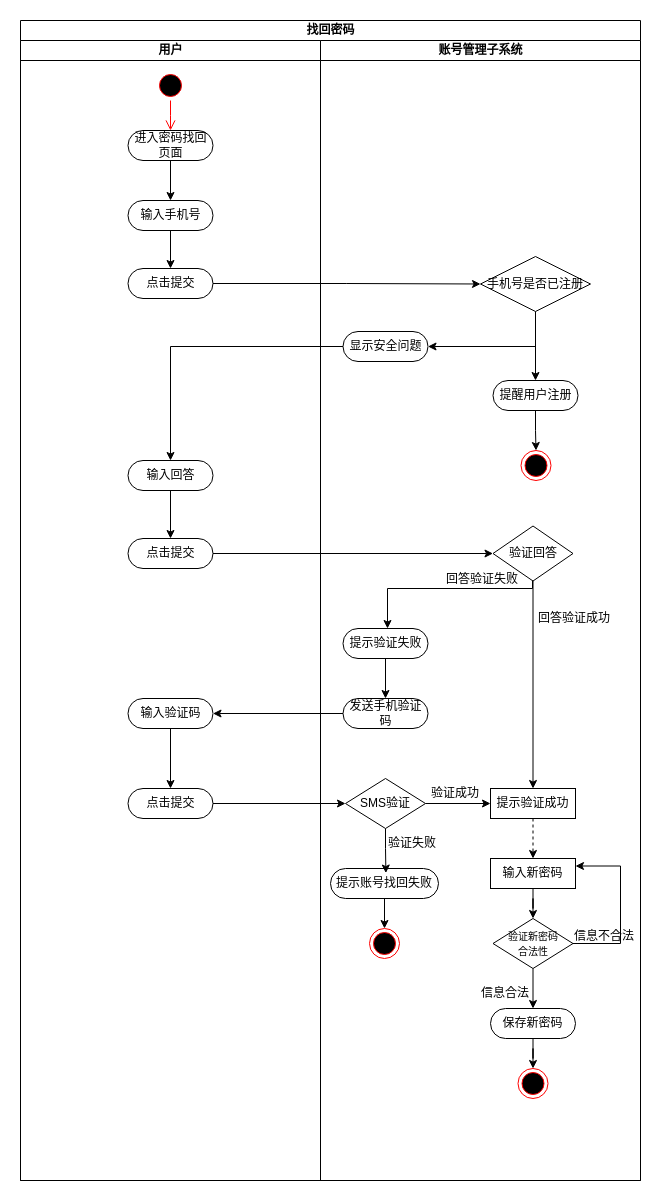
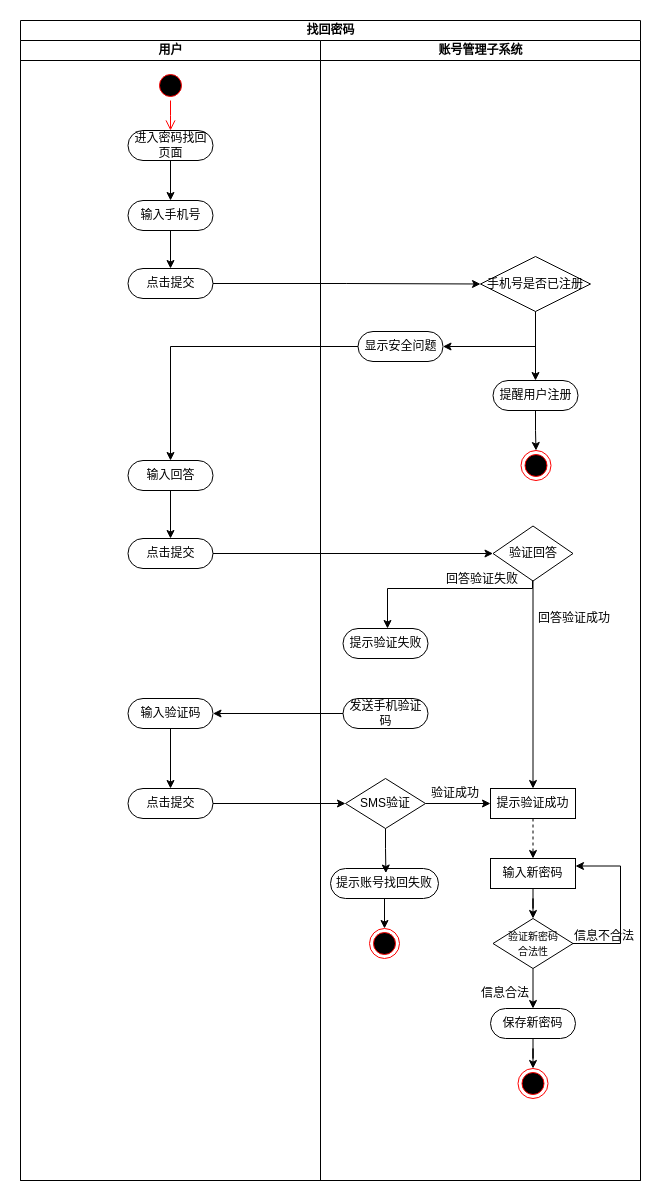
(386, 347) -> (401, 347)
(386, 675) -> none
(412, 844) -> none
